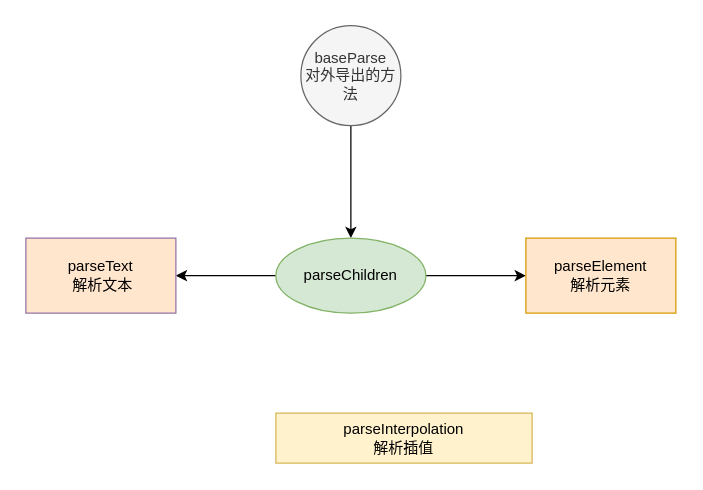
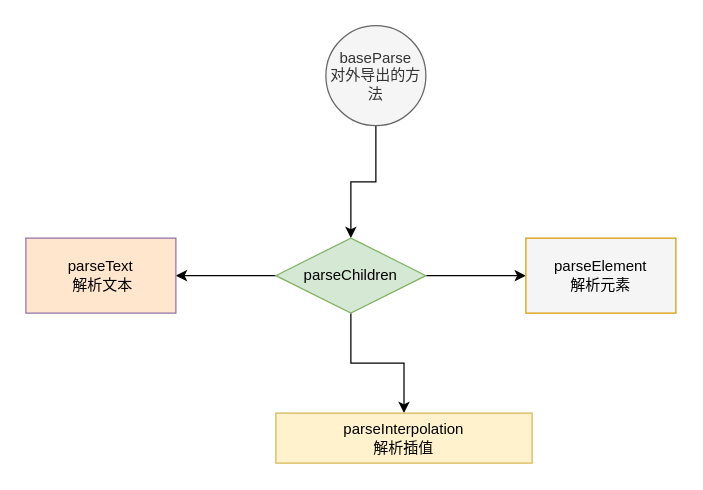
(351, 76) -> (376, 76)
(351, 276) -> (351, 276)
(601, 276) -> (601, 276)
none -> (373, 363)
